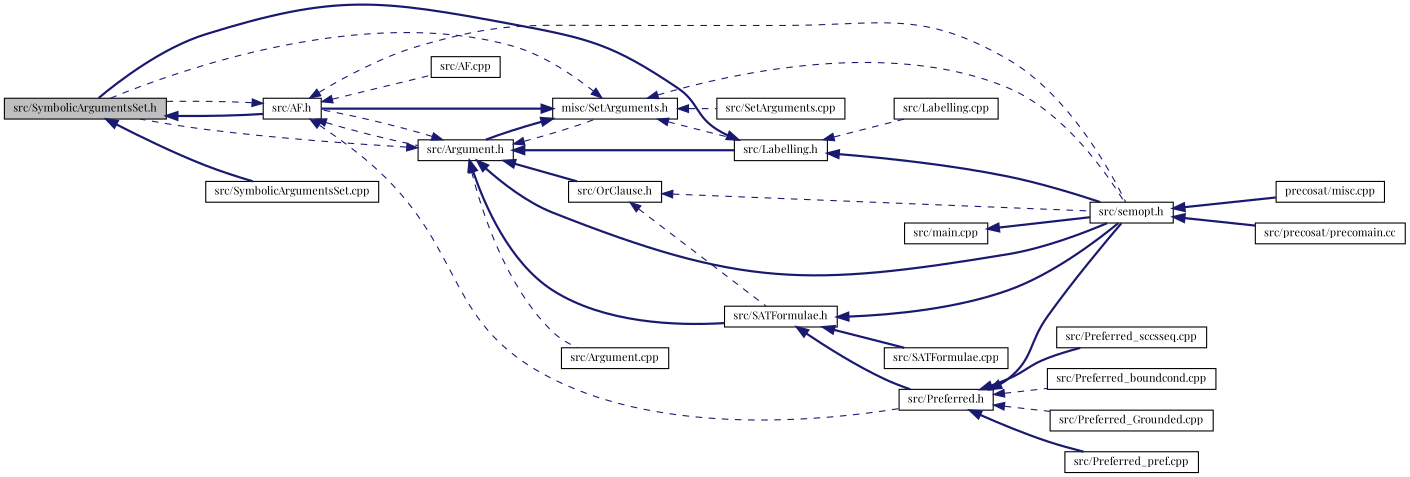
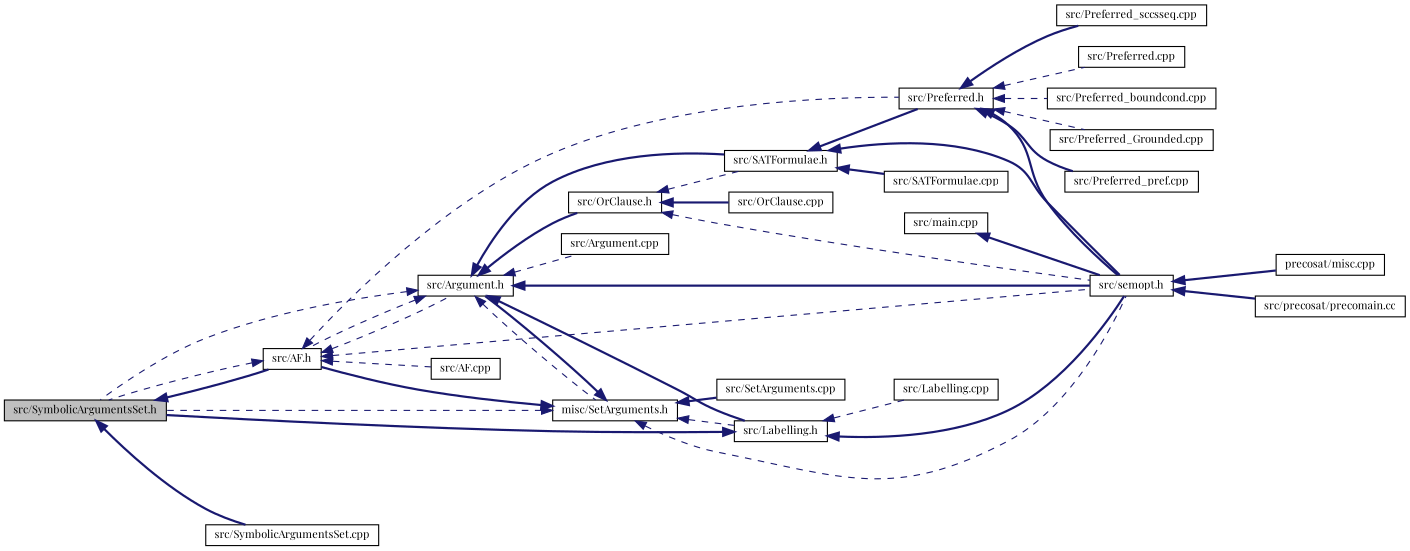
none -> (1132, 57)
(705, 109) -> (708, 399)
none -> (781, 202)
